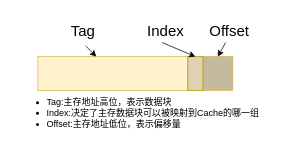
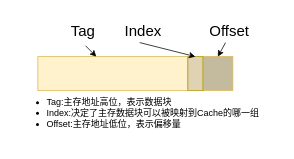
(165, 30) -> (143, 30)
